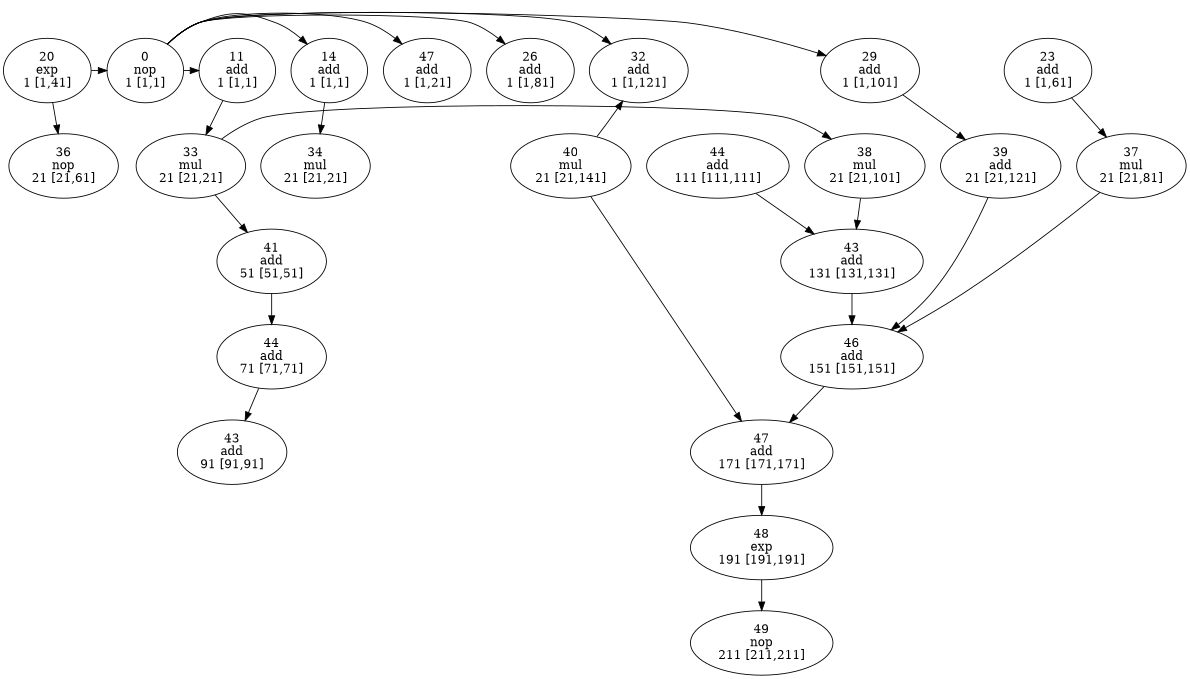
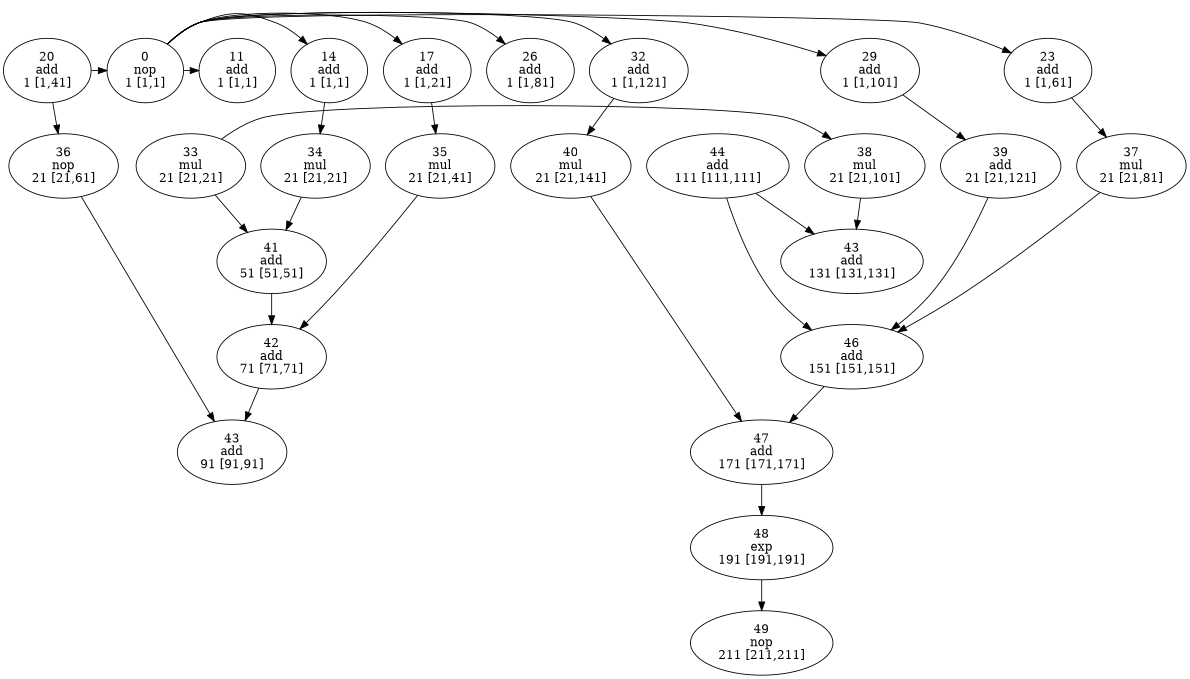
none -> (669, 16)
(47, 71) -> (47, 71)
(427, 71) -> (427, 71)
(216, 114) -> none
(608, 123) -> (603, 113)
none -> (440, 166)
none -> (295, 210)
none -> (146, 305)
(852, 305) -> (756, 268)
(272, 357) -> (272, 357)
